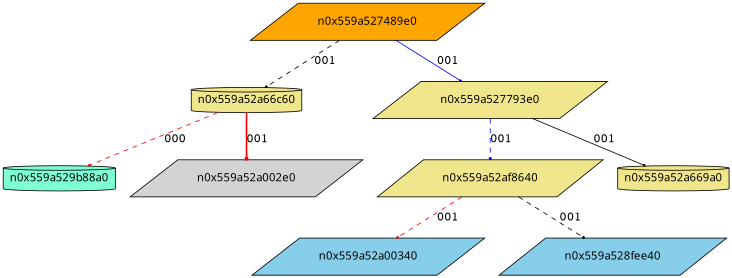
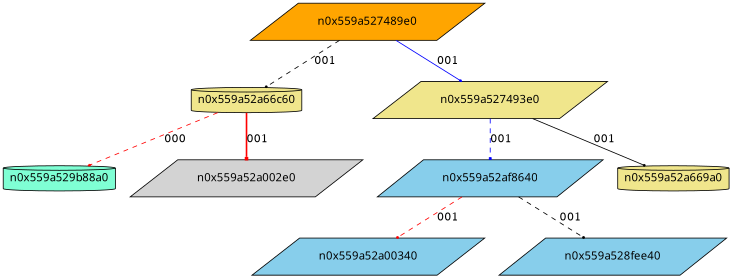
(490, 100) -> (490, 100)
(490, 178) -> (490, 178)
